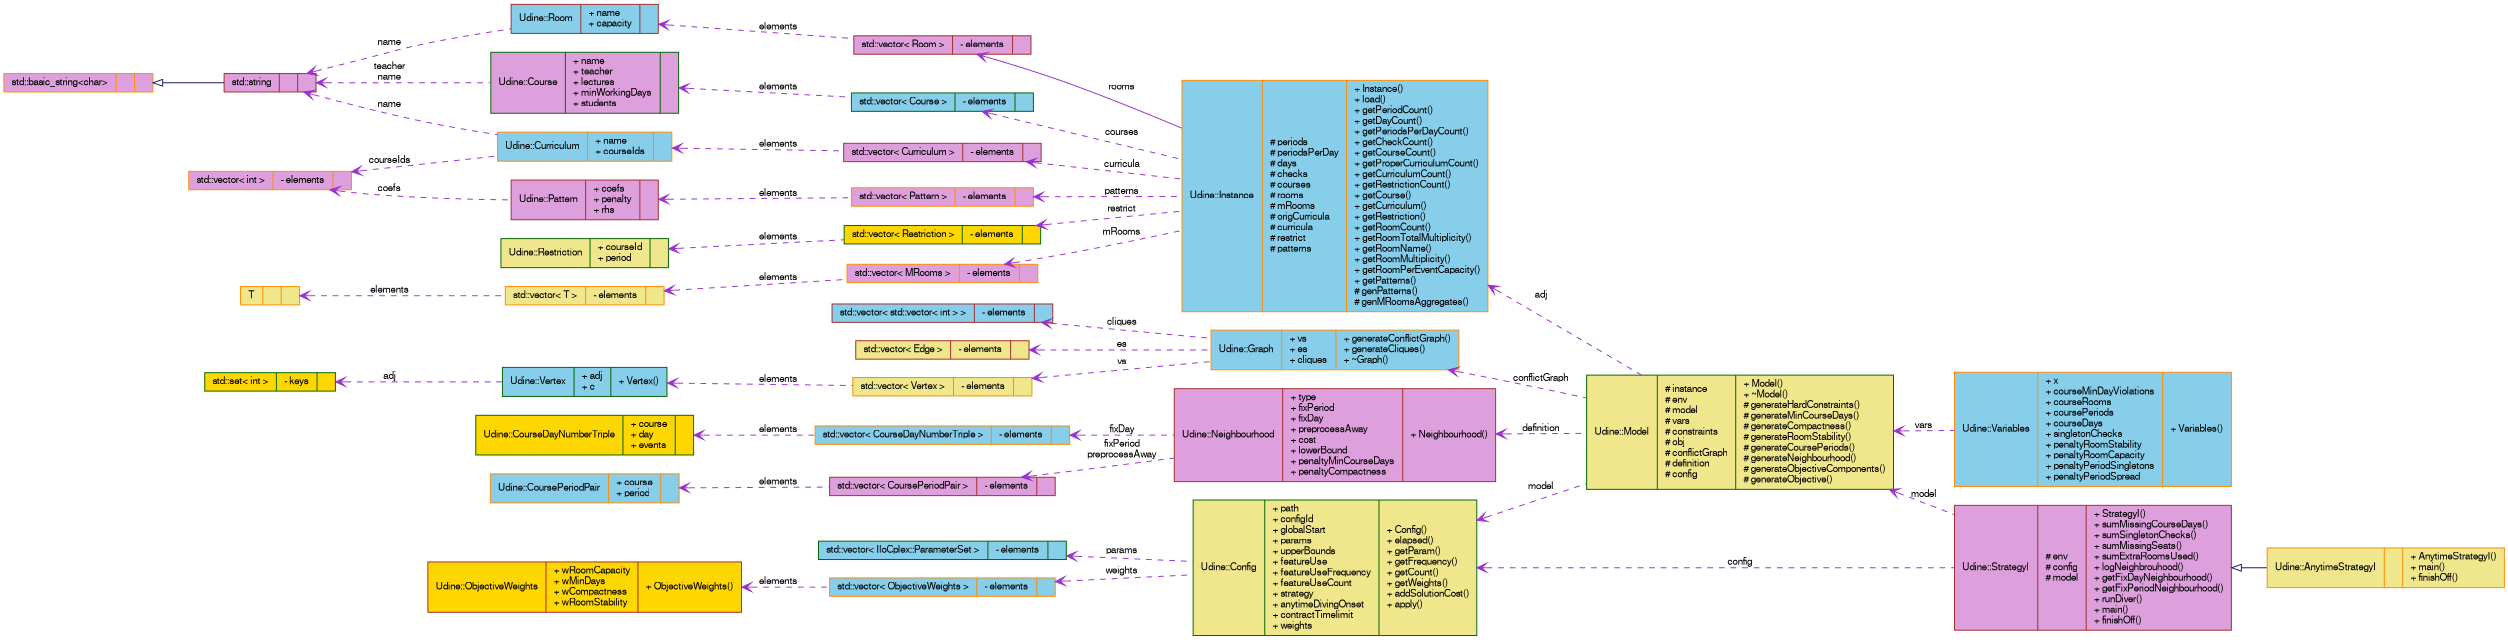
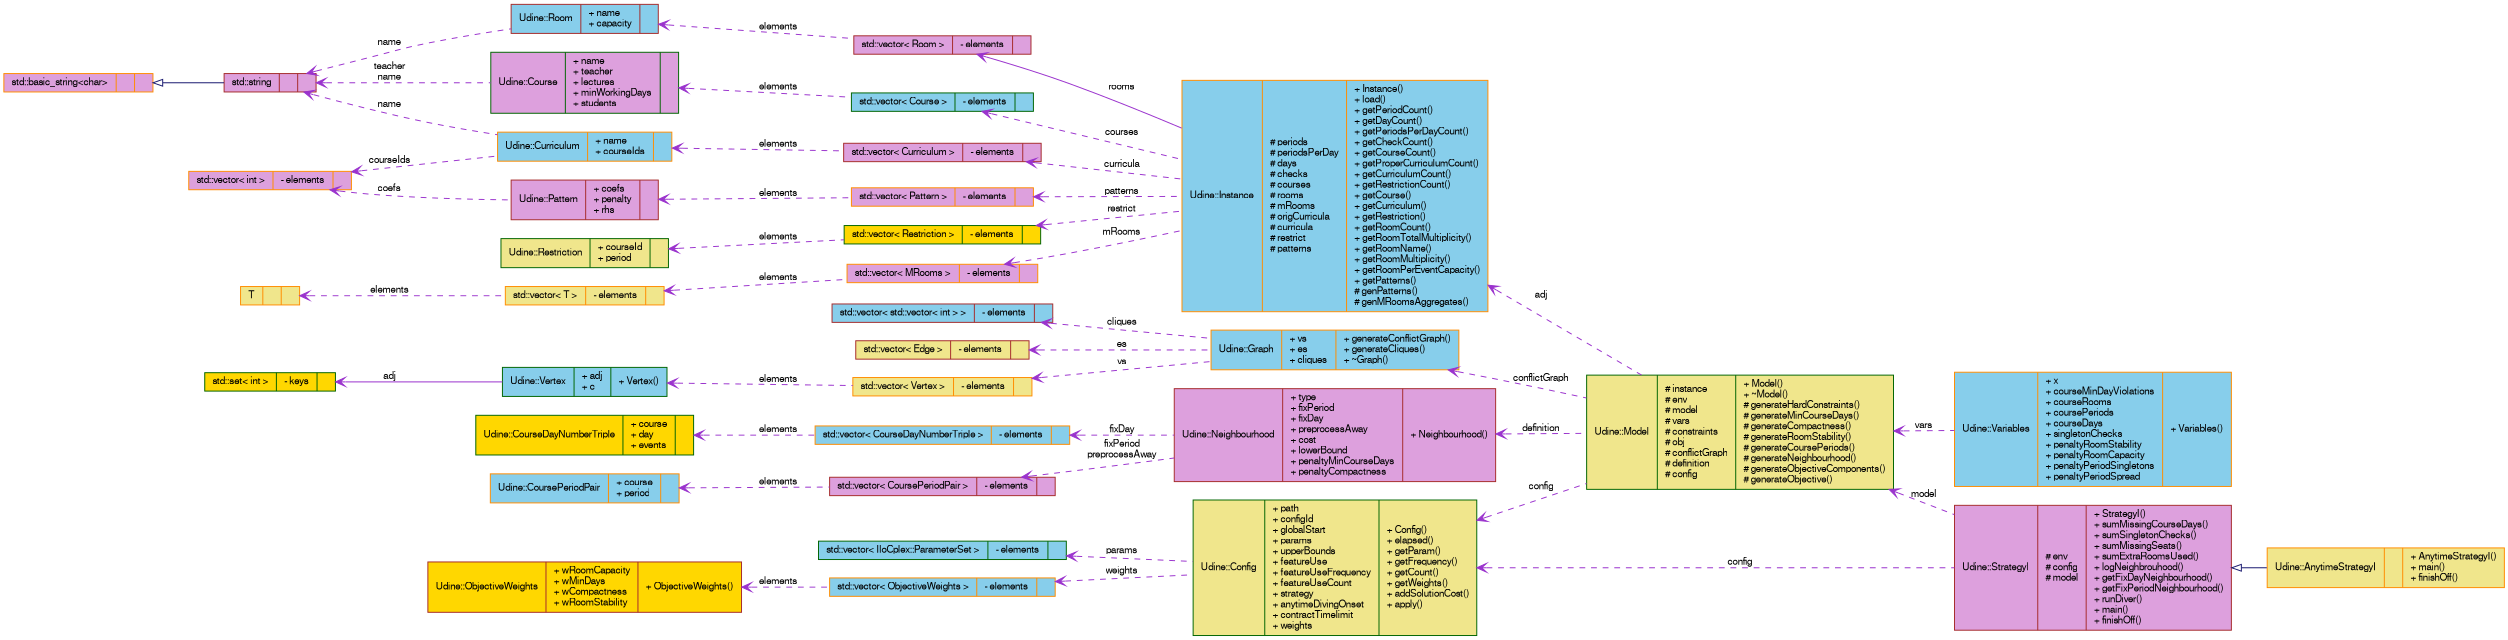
(424, 382) -> (424, 382)
(1541, 487) -> (1541, 487)
